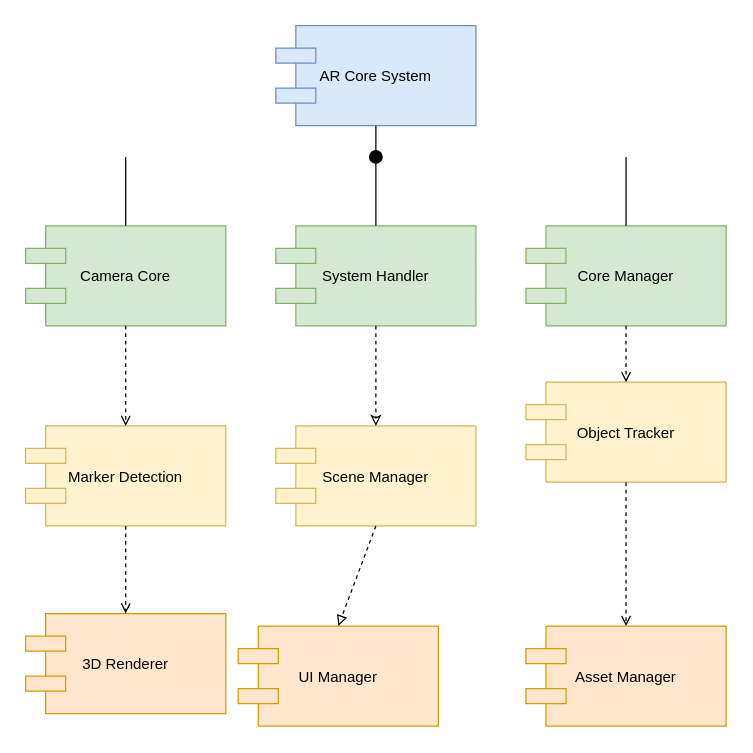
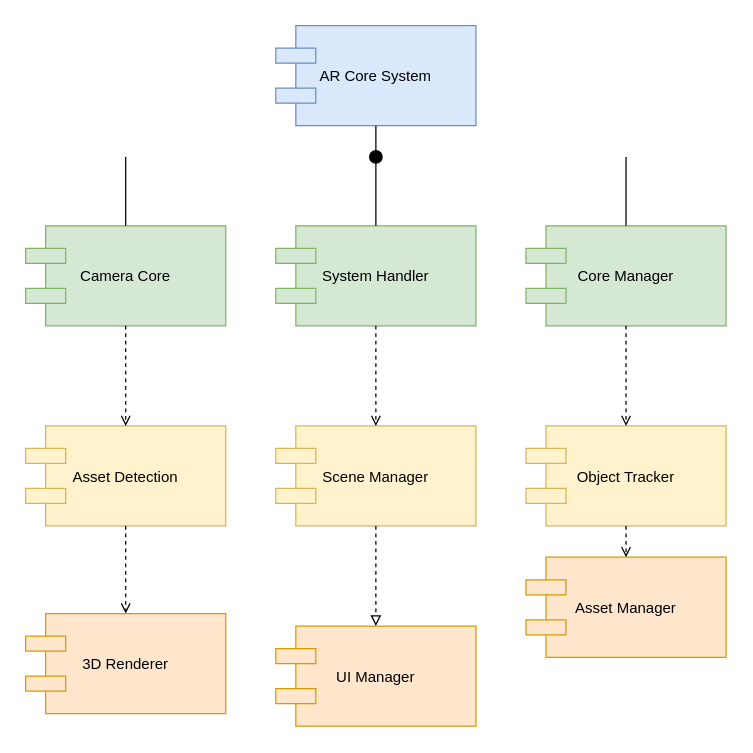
(376, 416) -> (376, 417)
(626, 432) -> (626, 476)
(125, 476) -> (125, 476)
(338, 676) -> (376, 676)
(626, 676) -> (626, 607)
